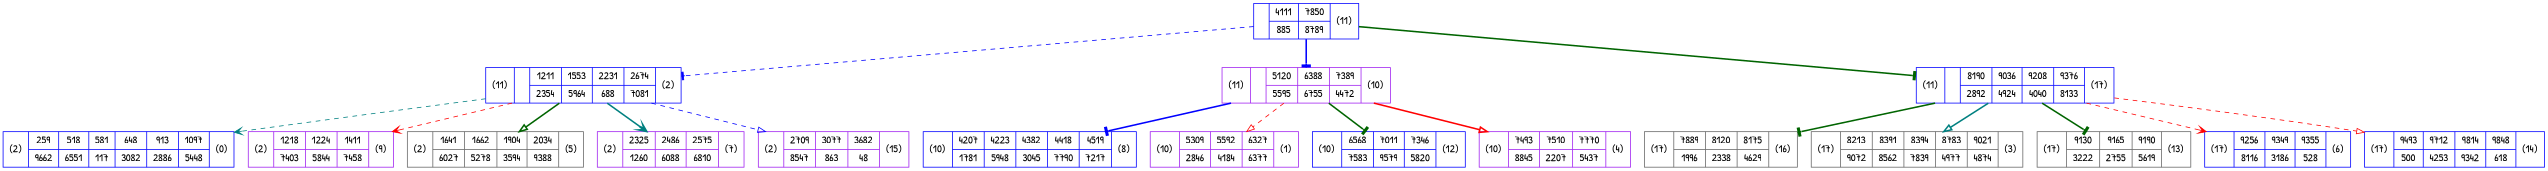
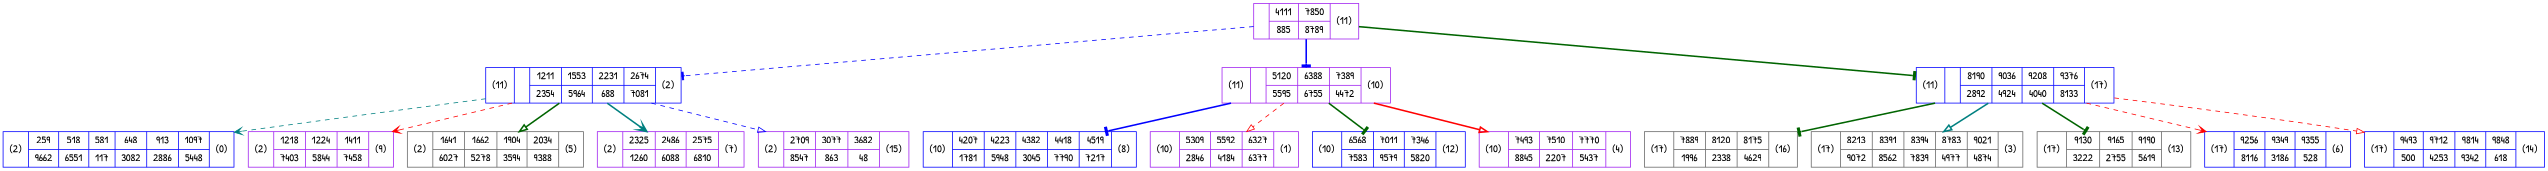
(1306, 21) -> (1306, 21)
